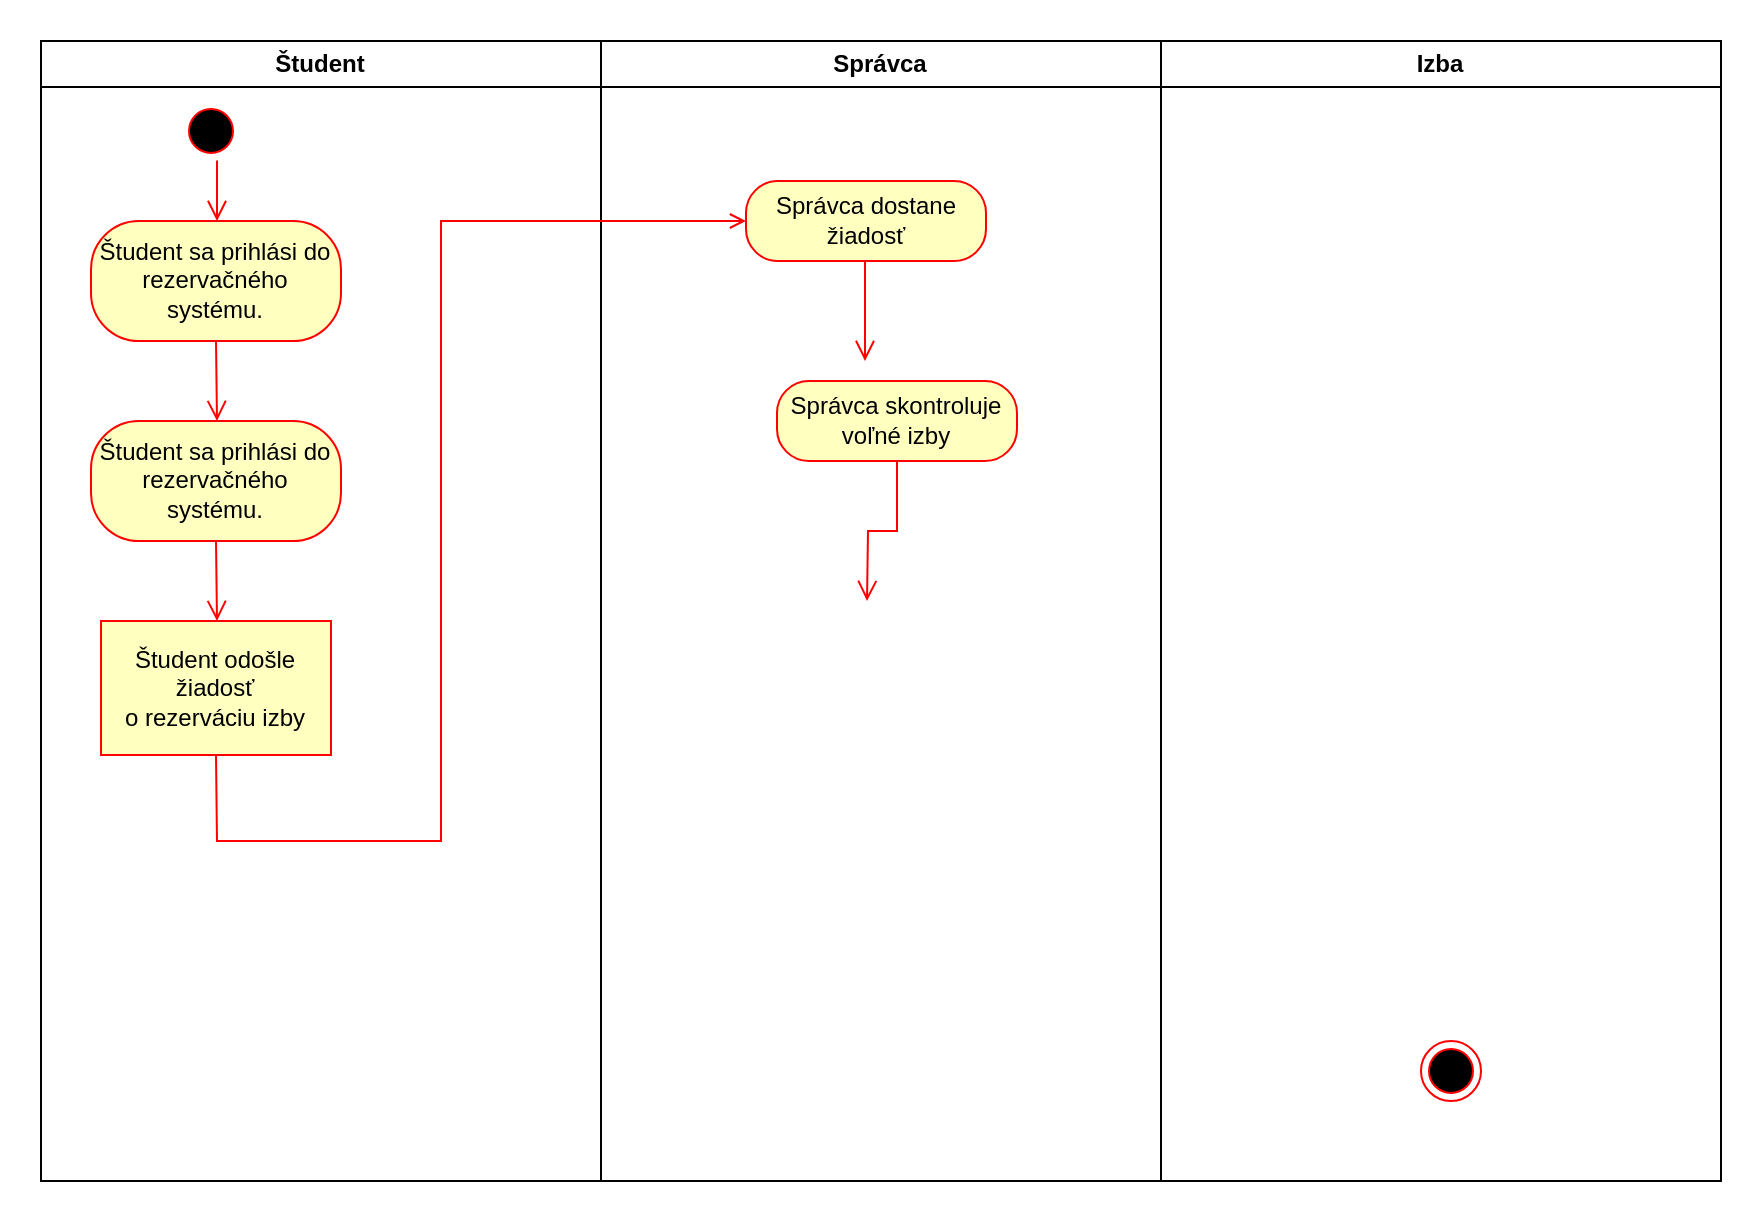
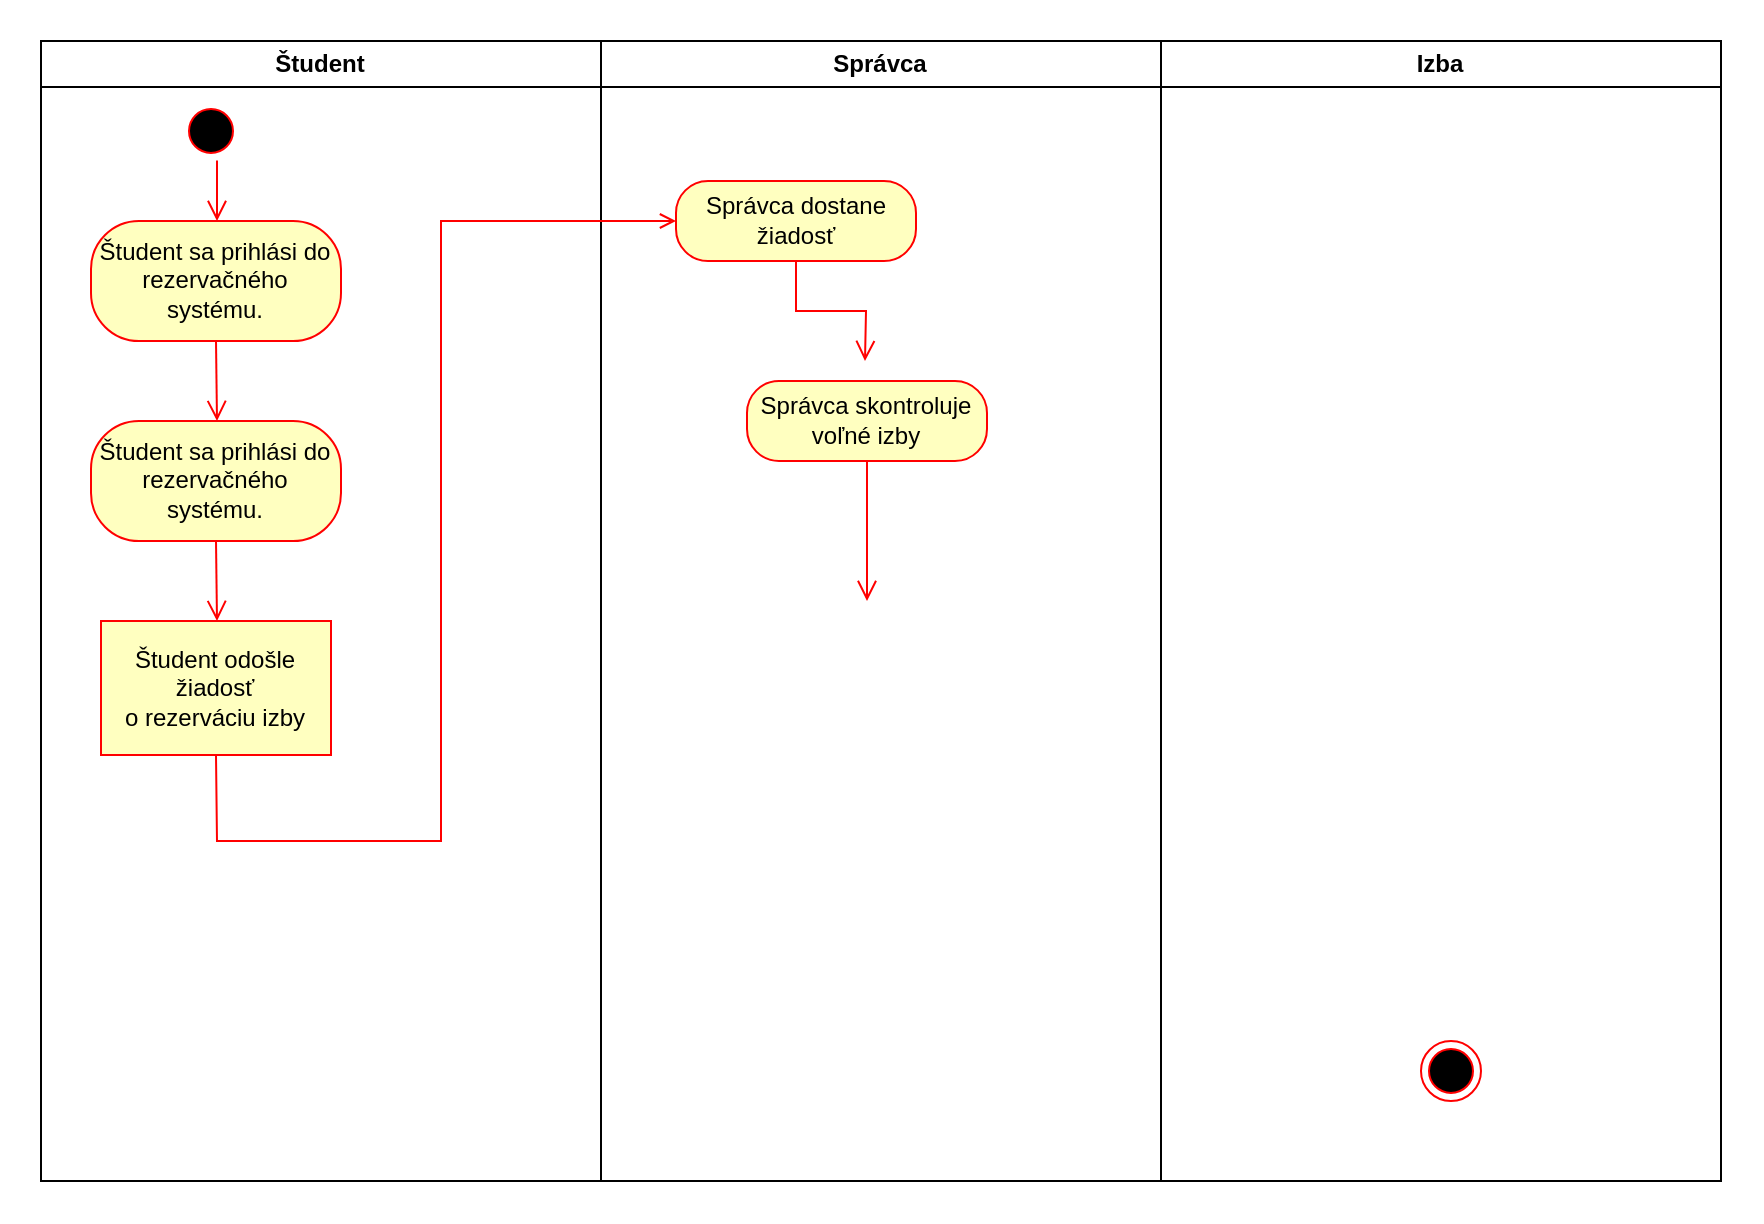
(866, 221) -> (796, 221)
(897, 421) -> (867, 421)
